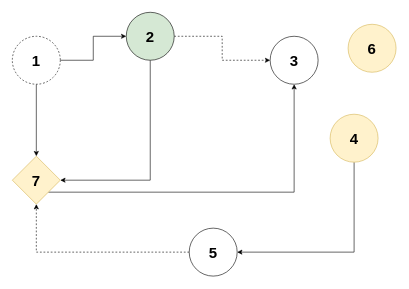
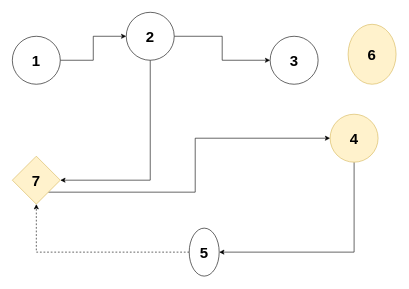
(150, 36) -> (150, 36)
(222, 46) -> (222, 46)
(372, 48) -> (372, 54)
(36, 60) -> (36, 60)
(294, 89) -> (195, 138)
(36, 150) -> none
(213, 252) -> (204, 252)
